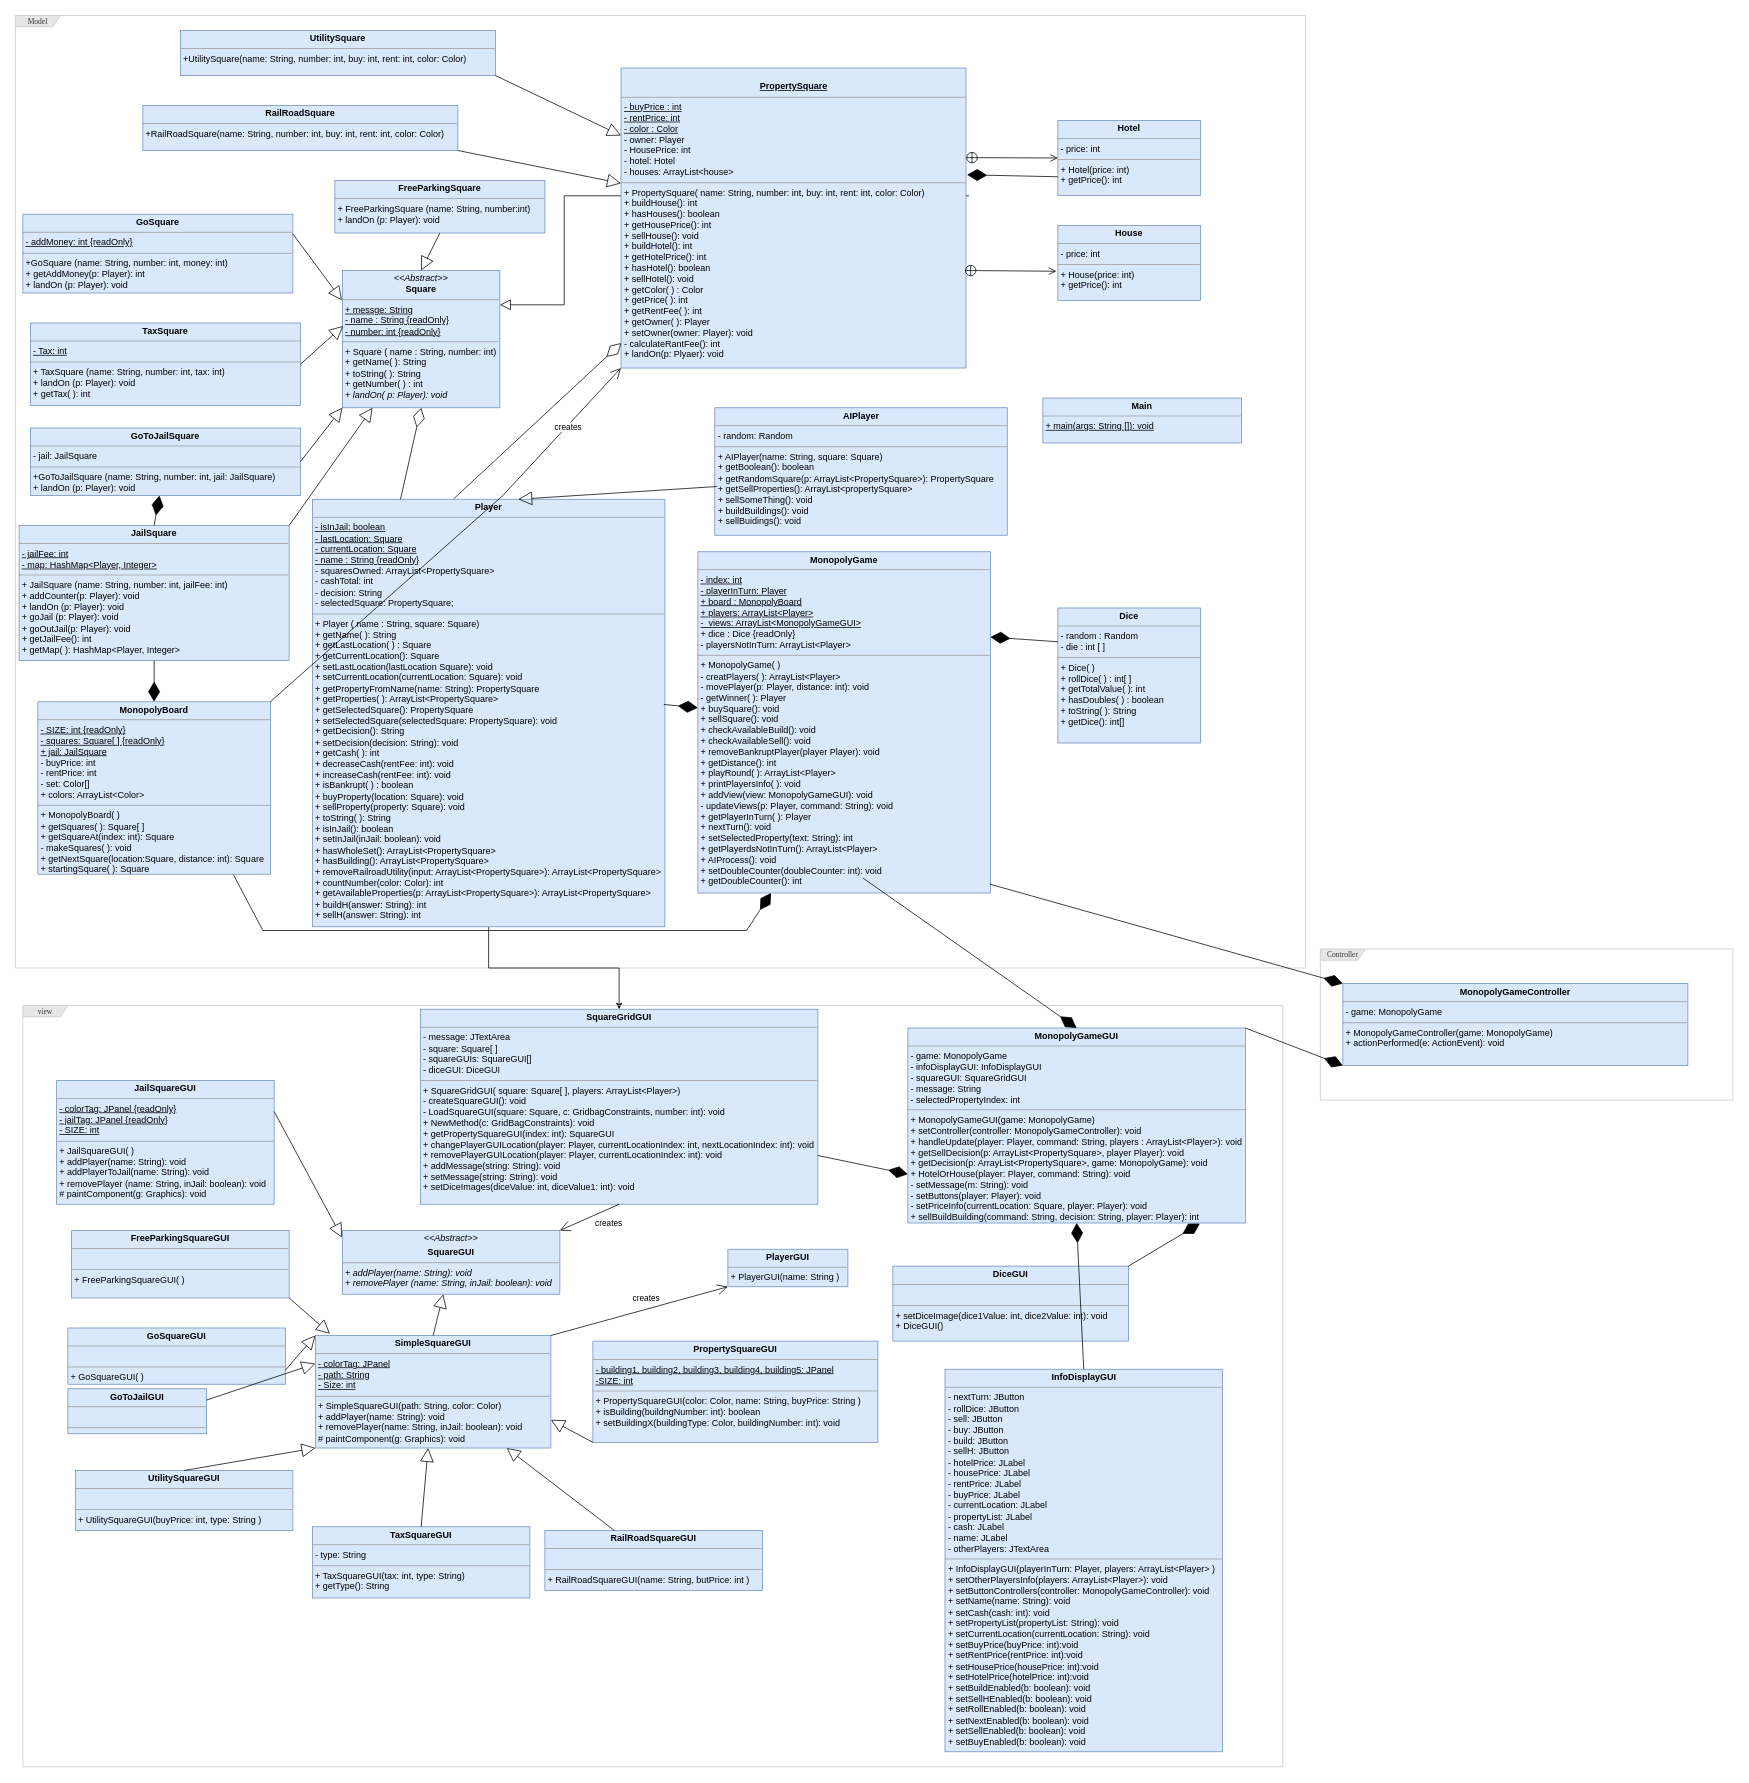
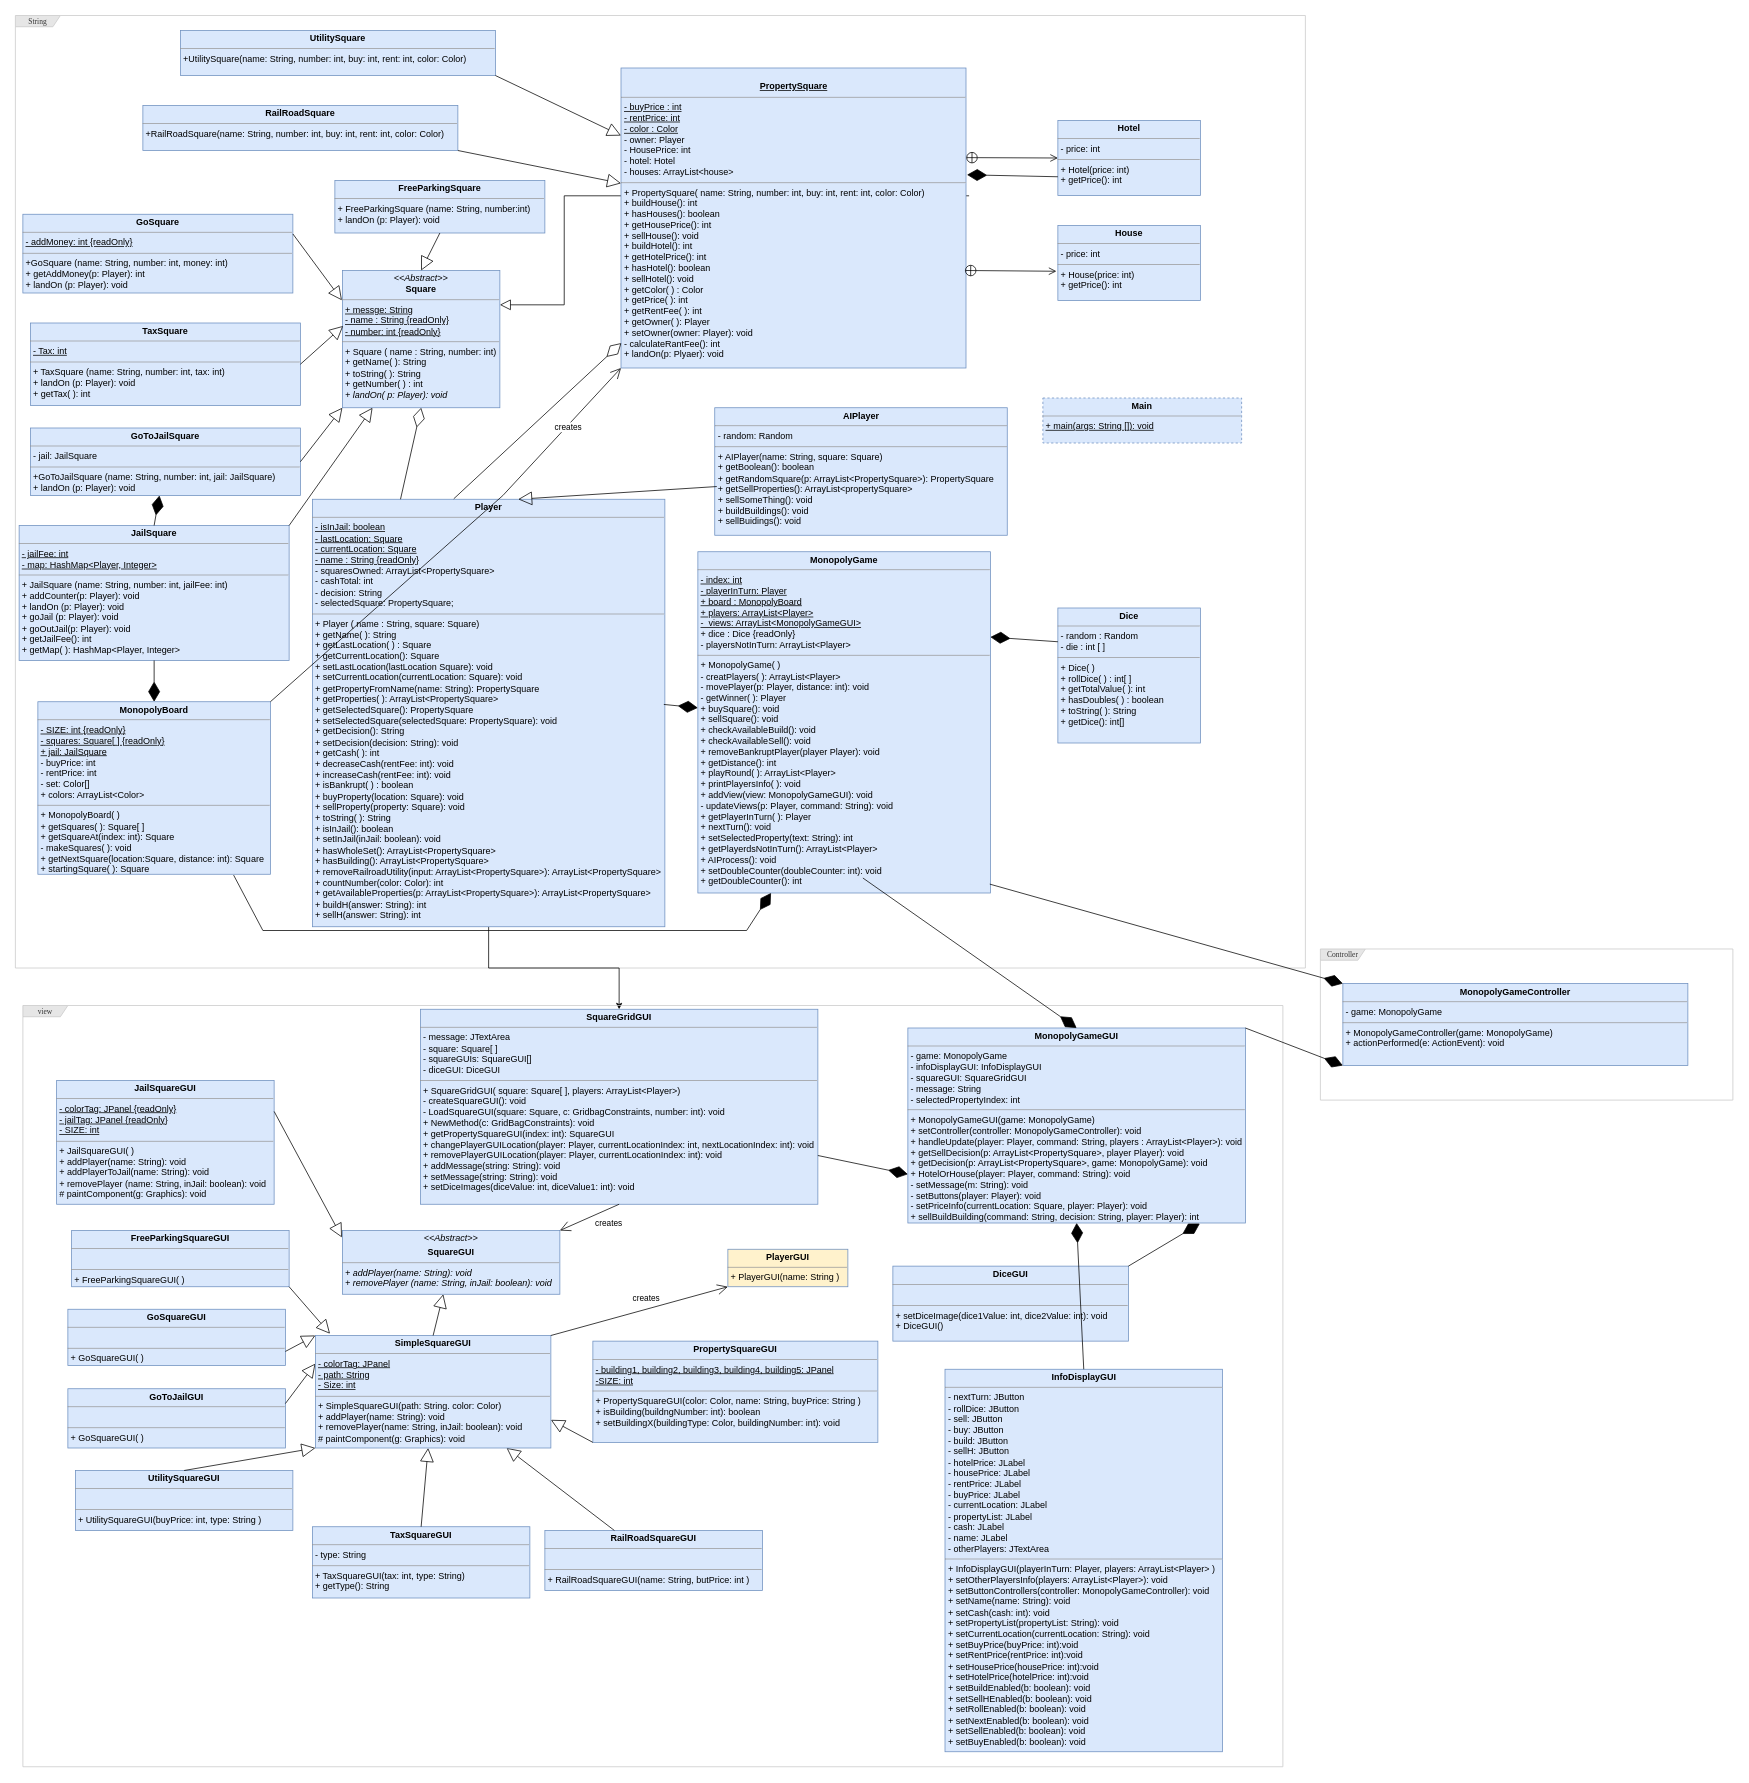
(38, 21) -> (38, 21)
(1142, 420) -> (1142, 420)
(180, 1264) -> (180, 1259)
(788, 1268) -> (788, 1268)
(177, 1356) -> (177, 1337)
(137, 1411) -> (177, 1418)
